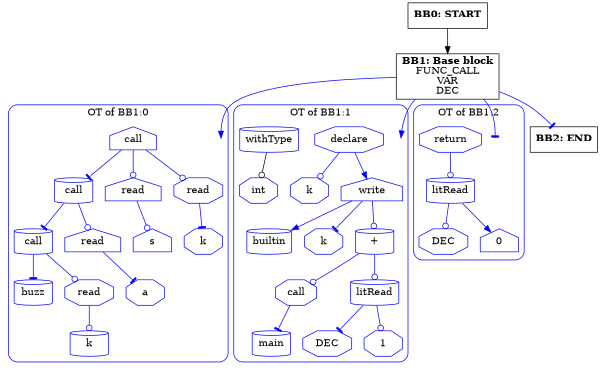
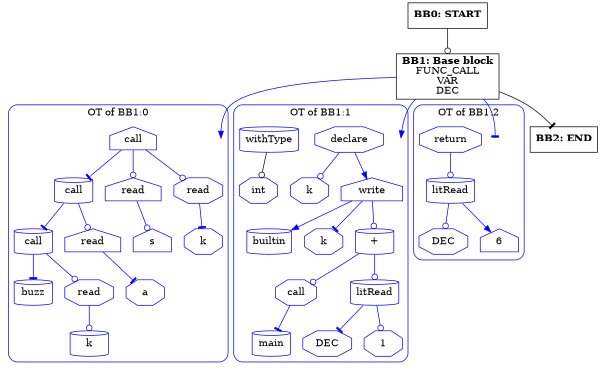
(448, 38) -> (448, 38)
(529, 106) -> (529, 106)
(499, 242) -> (499, 242)
